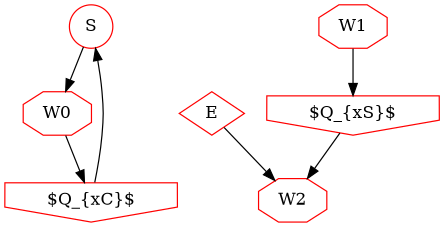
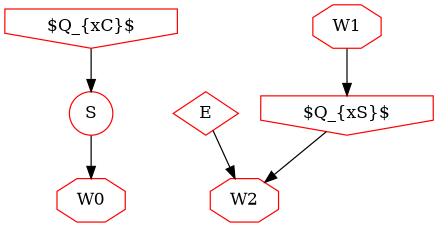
(73, 153) -> none
